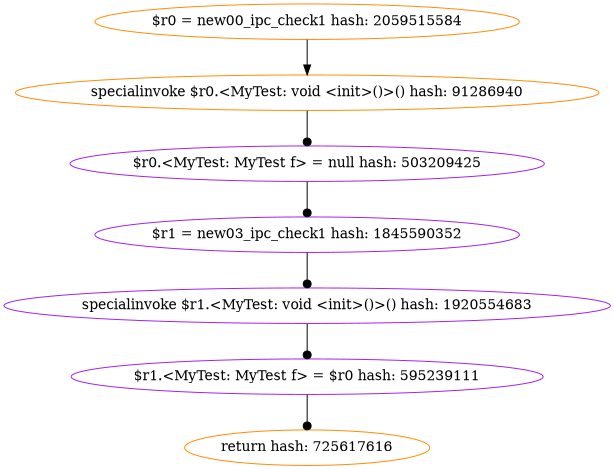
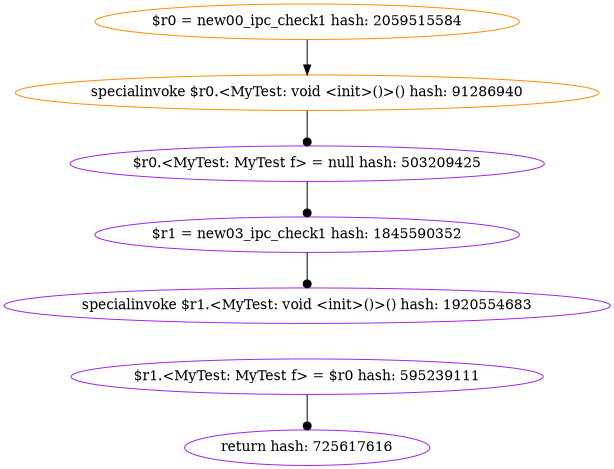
(307, 337) -> none
(307, 448) -> (307, 448)
